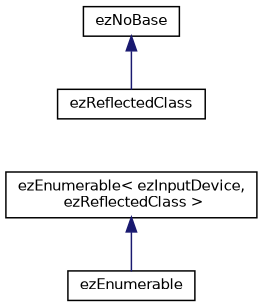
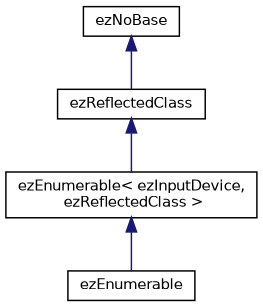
none -> (131, 153)
